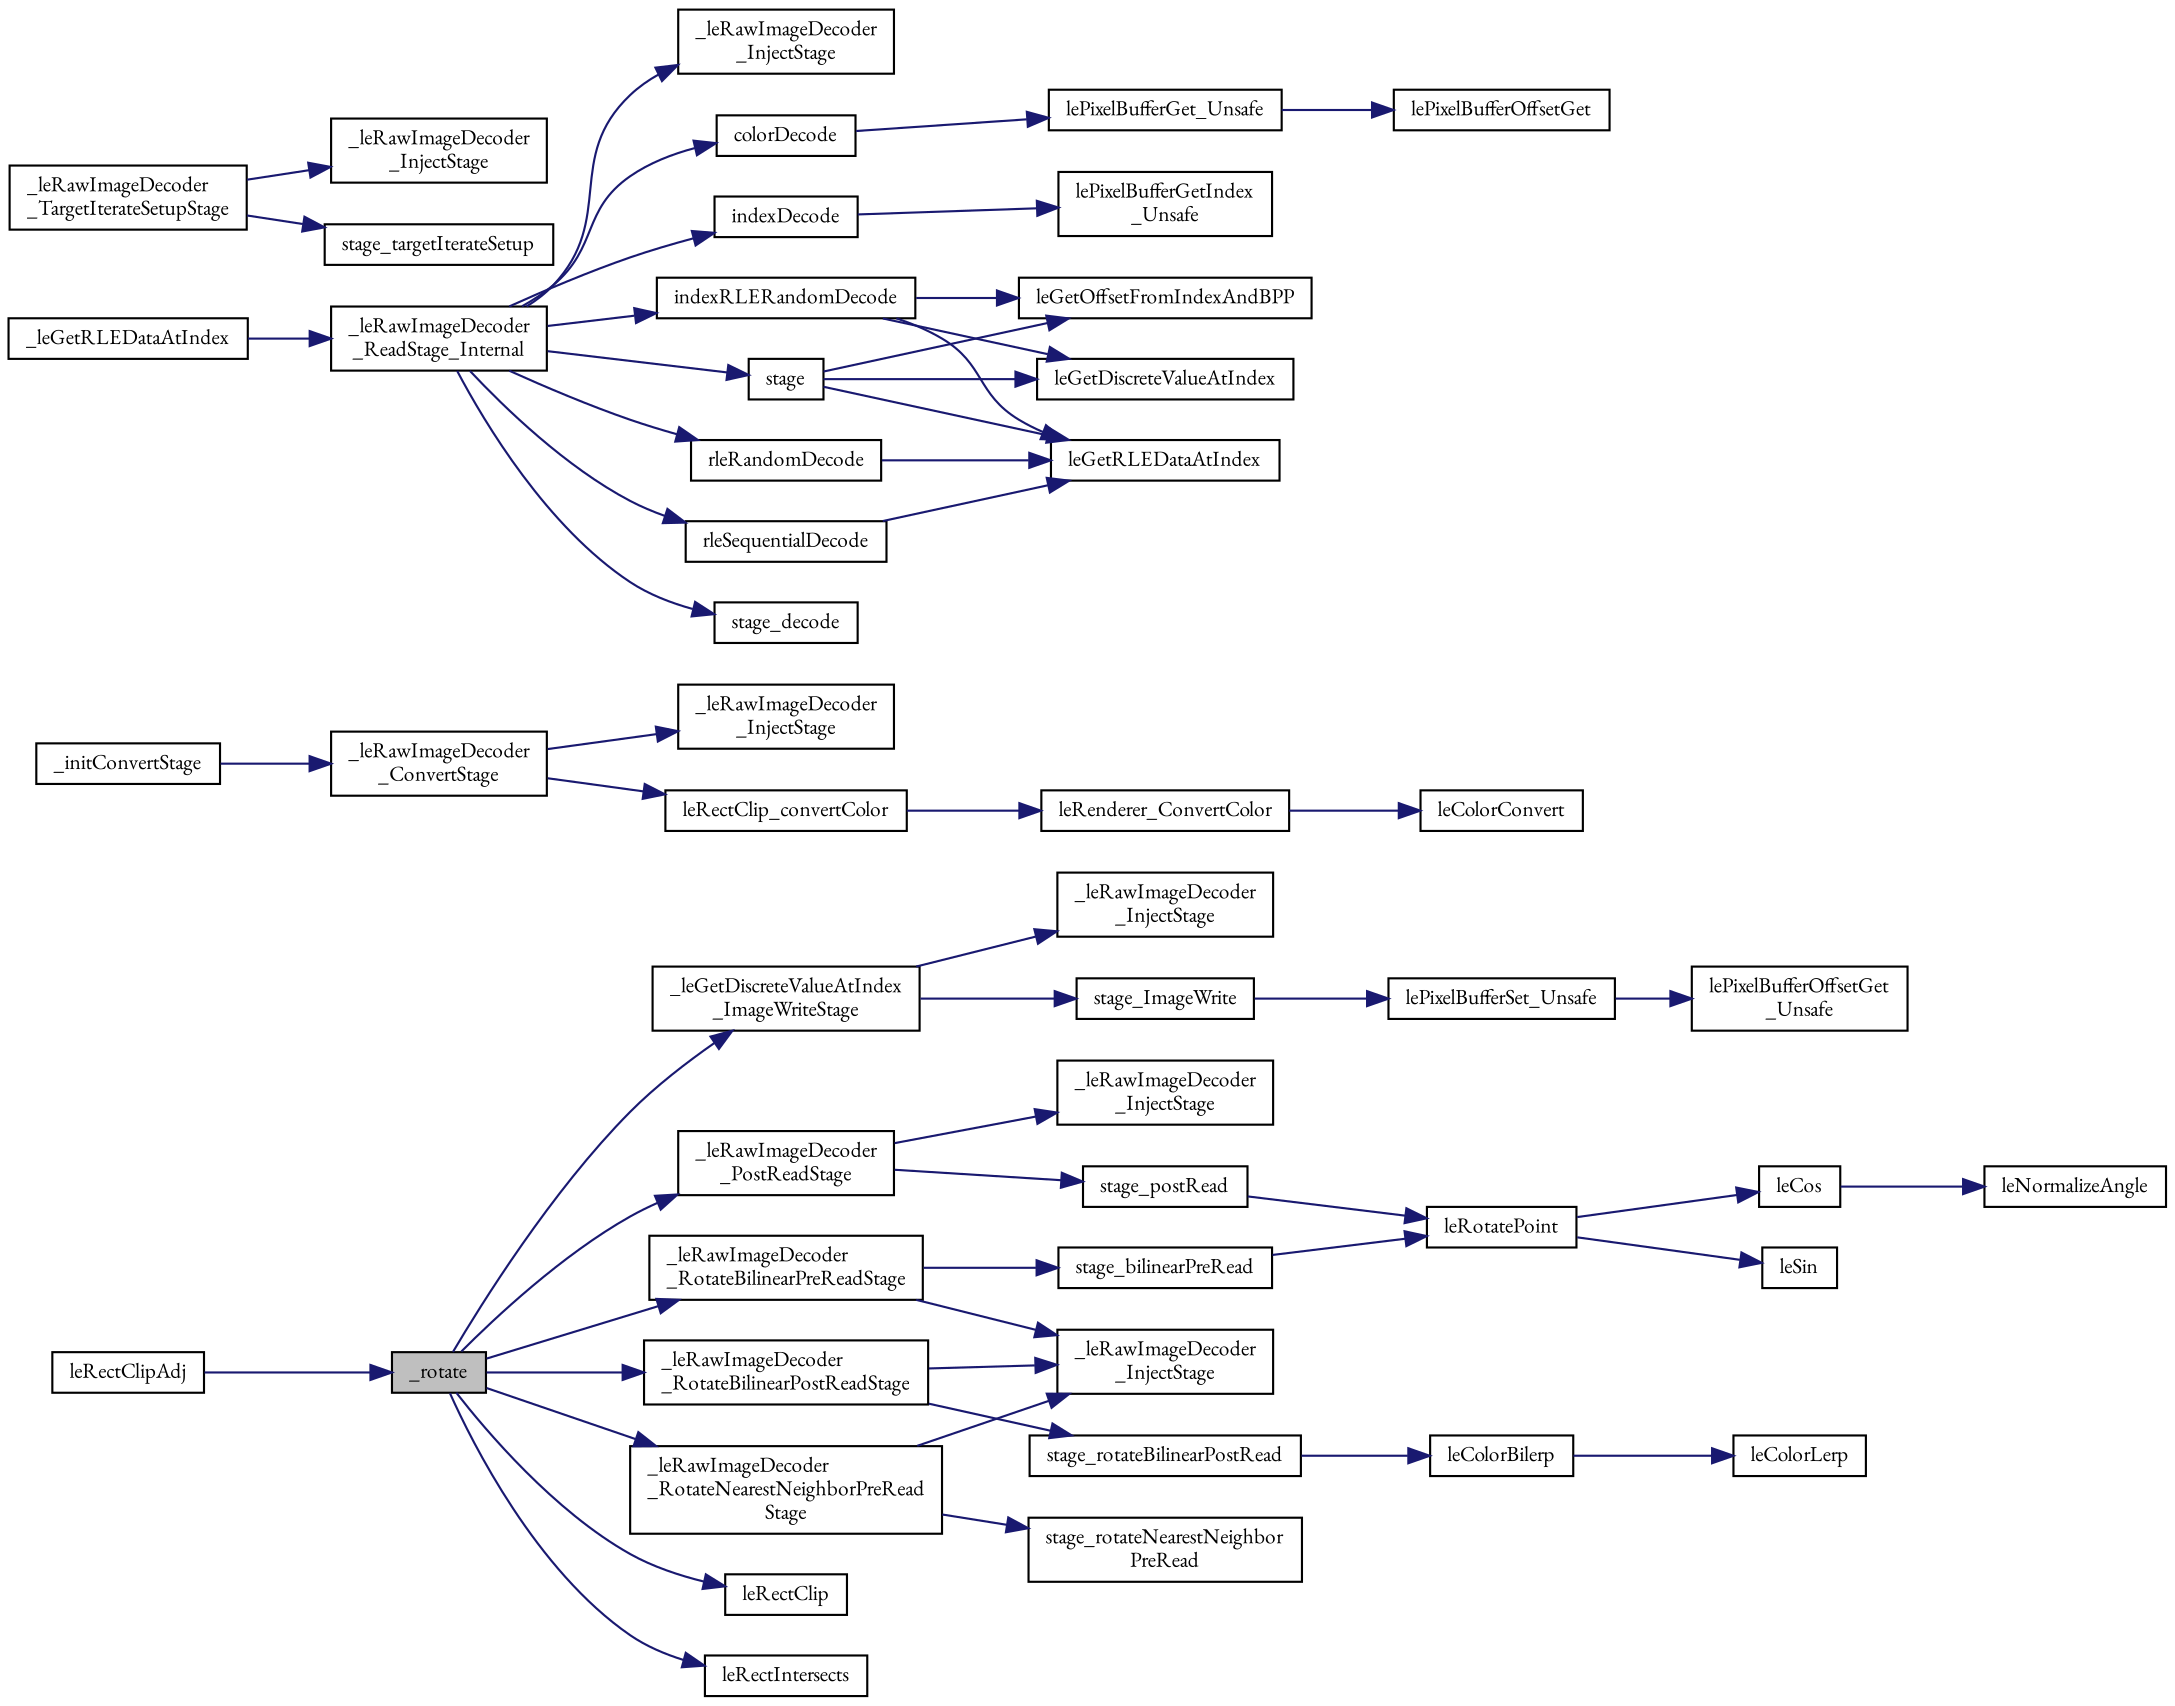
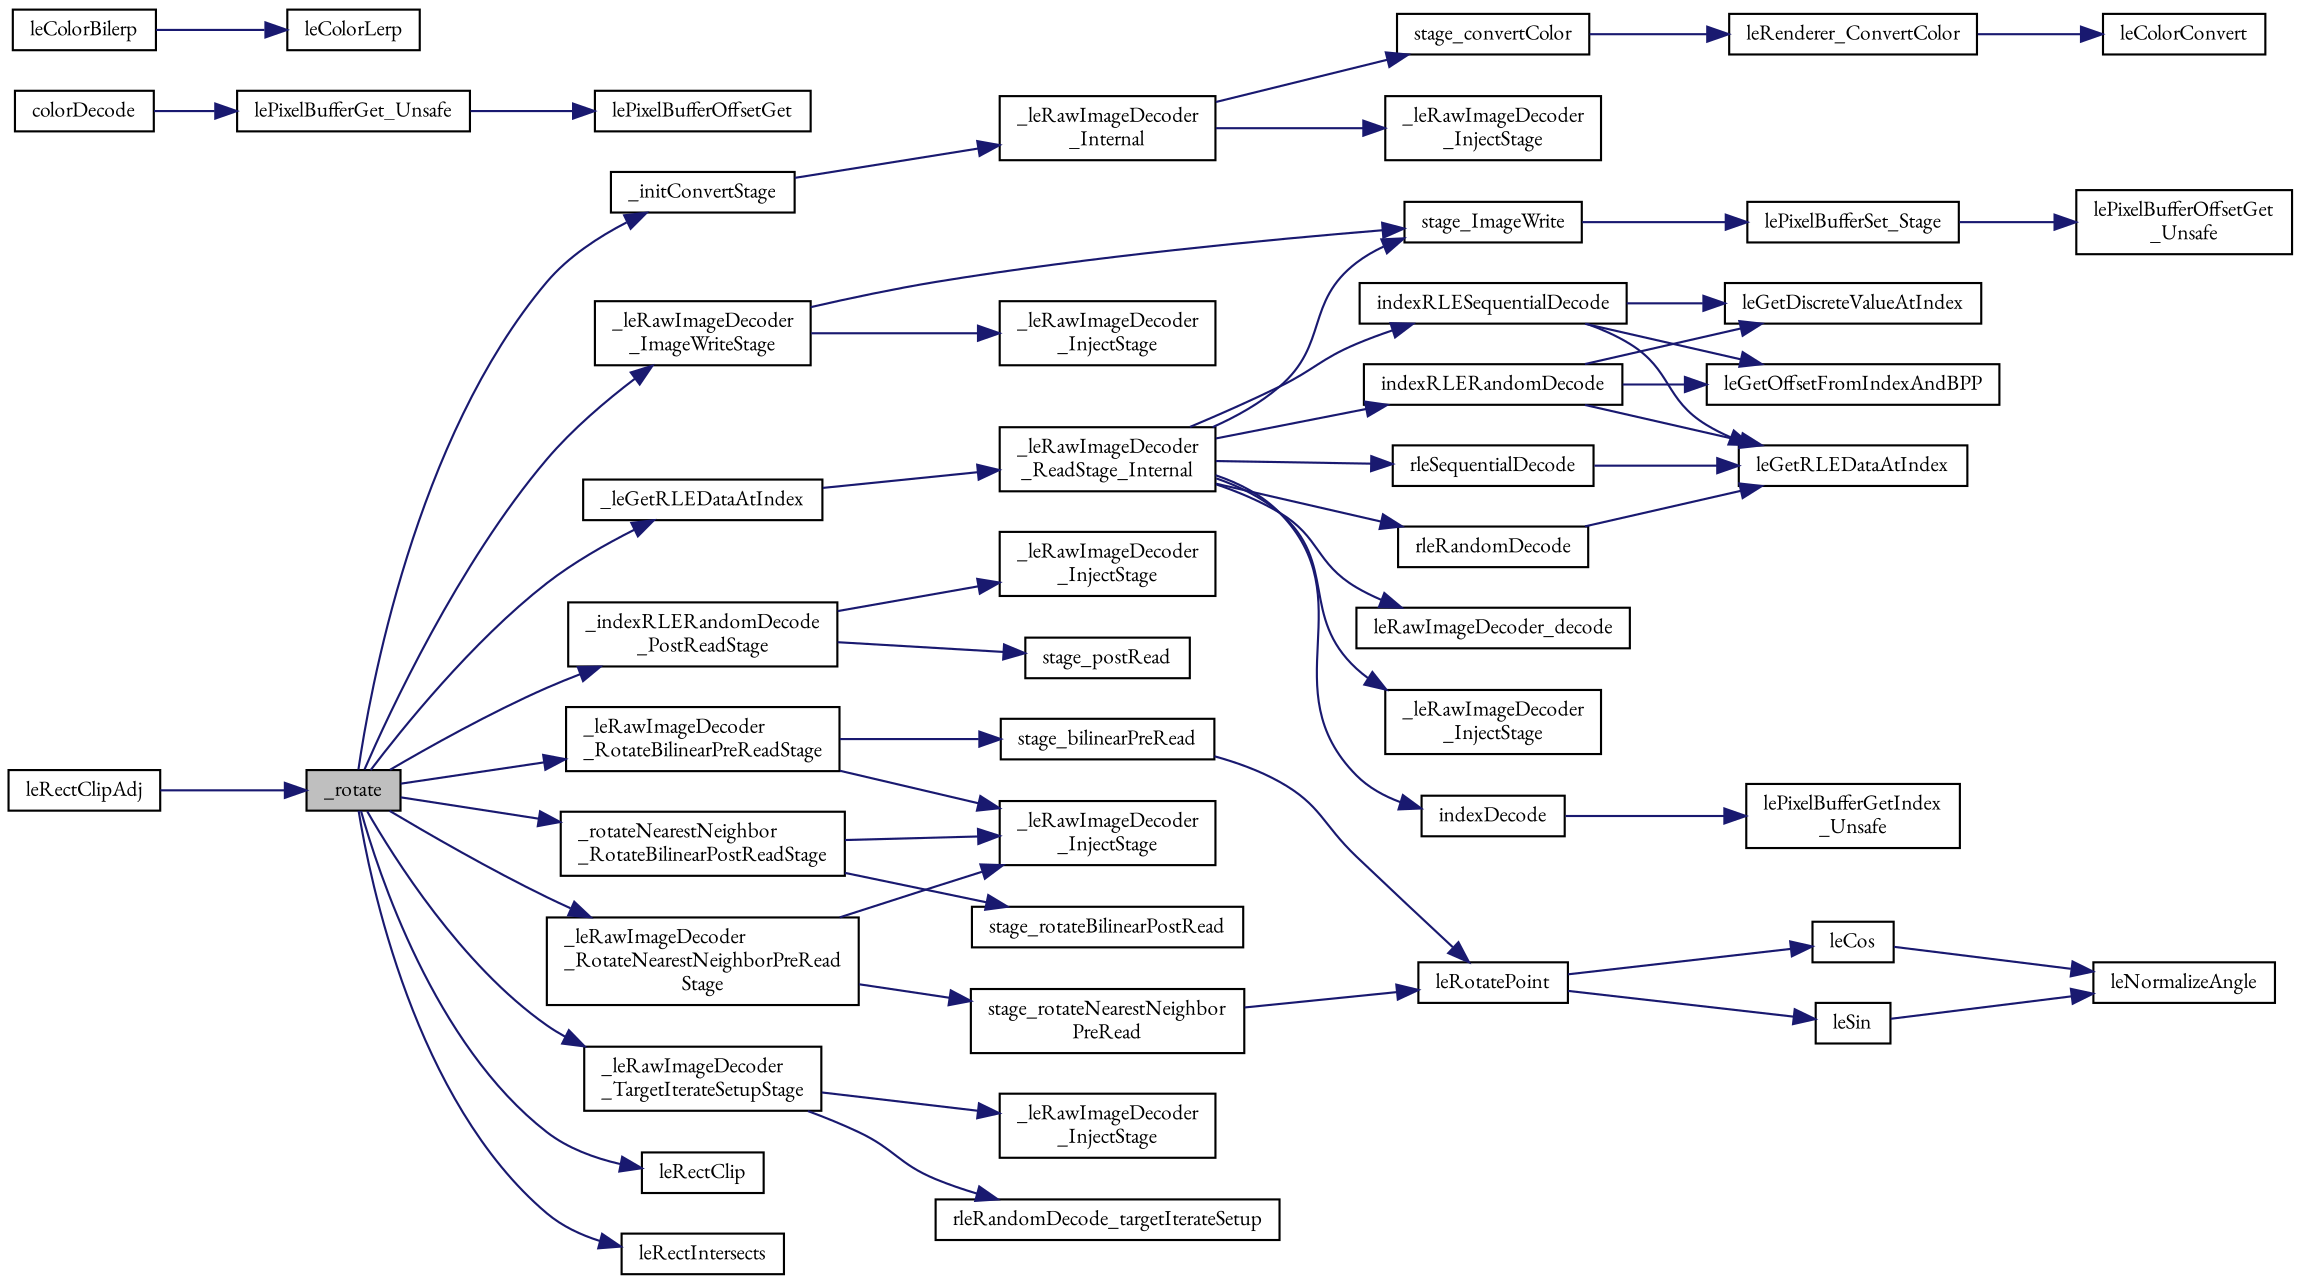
(603, 204) -> (1309, 346)
(439, 245) -> (1108, 1220)
(786, 379) -> (1493, 303)
none -> (440, 467)
(786, 623) -> (1493, 628)
none -> (489, 634)
(439, 764) -> (1108, 128)
(786, 811) -> (1493, 34)
none -> (453, 936)
(786, 999) -> (703, 333)
(1502, 999) -> (1853, 222)
none -> (1981, 1008)
(786, 1163) -> (703, 634)
(1327, 1206) -> (1321, 1000)
(786, 1372) -> (703, 844)
(1355, 1456) -> none
